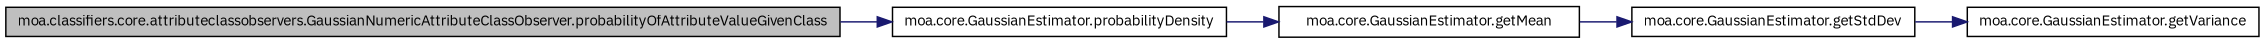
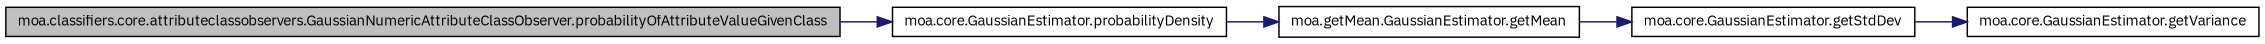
(1429, 22) -> (1429, 22)
